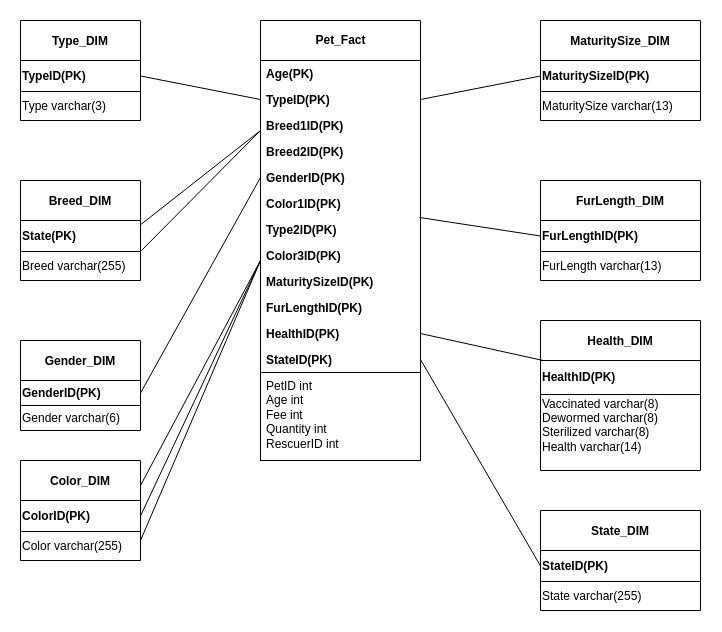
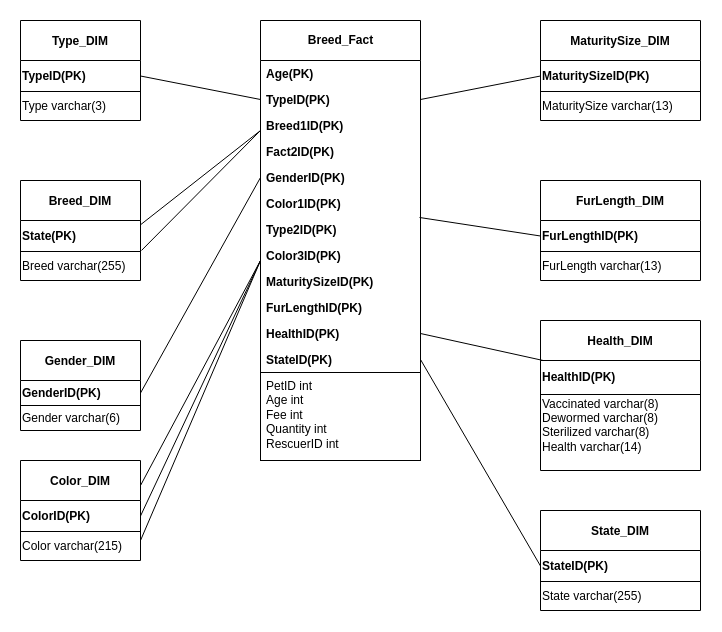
(341, 41) -> (341, 41)
(307, 153) -> (303, 153)
(80, 547) -> (80, 547)
